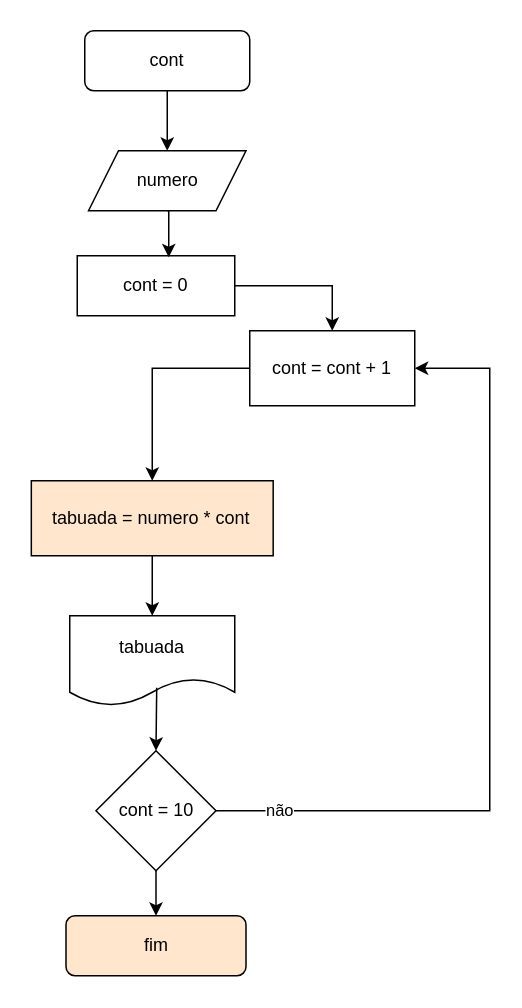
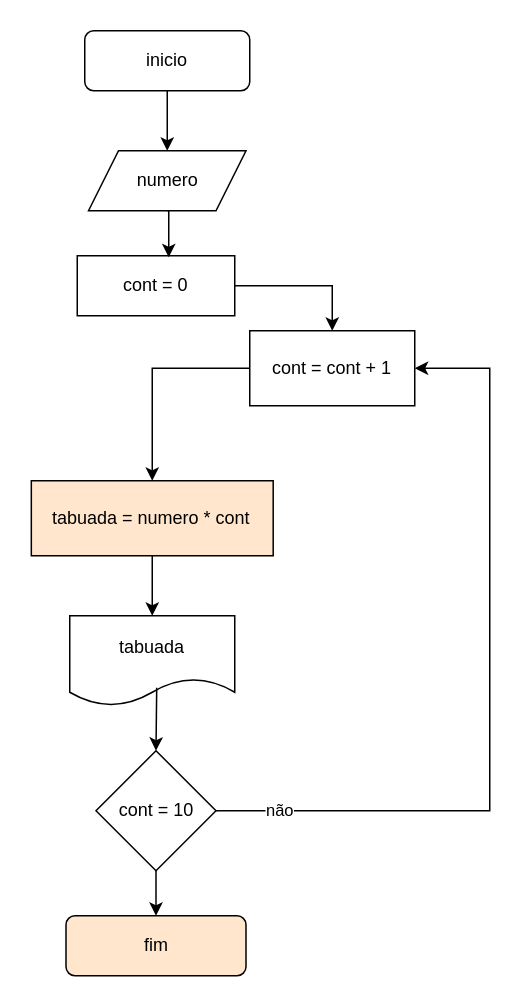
(167, 61) -> (167, 61)
